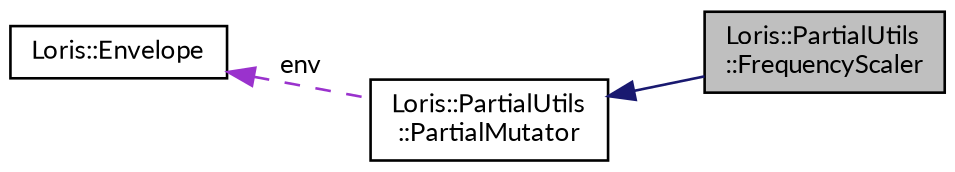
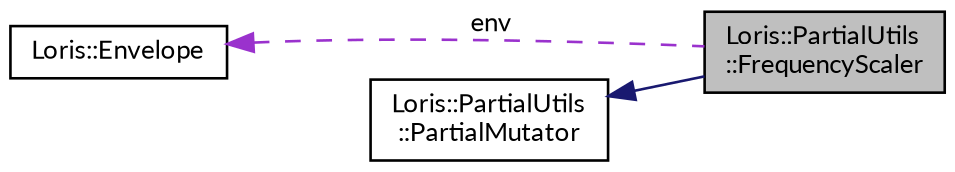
(312, 88) -> (479, 40)
